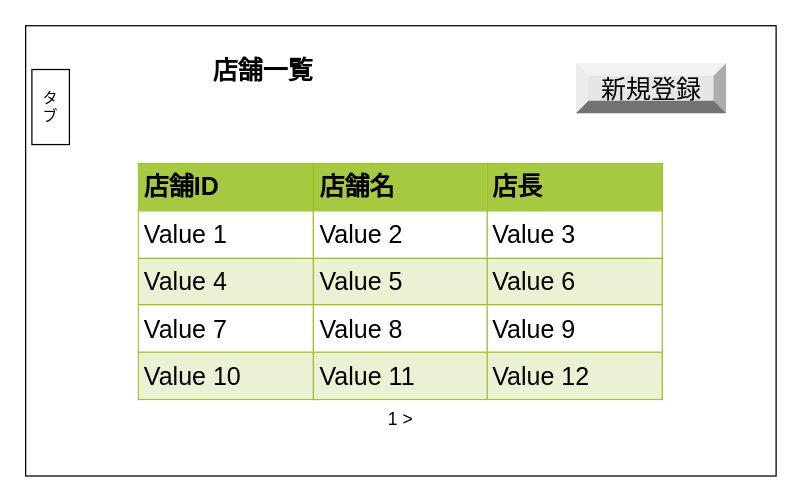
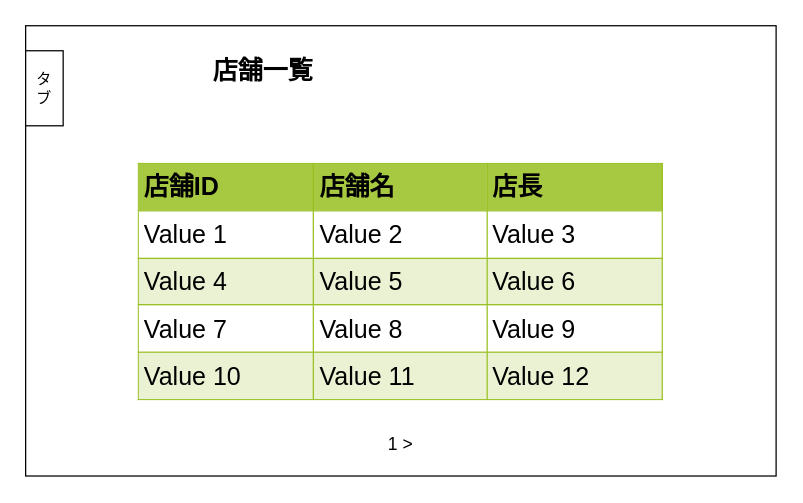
(651, 88) -> none
(51, 107) -> (44, 88)
(401, 419) -> (401, 444)
